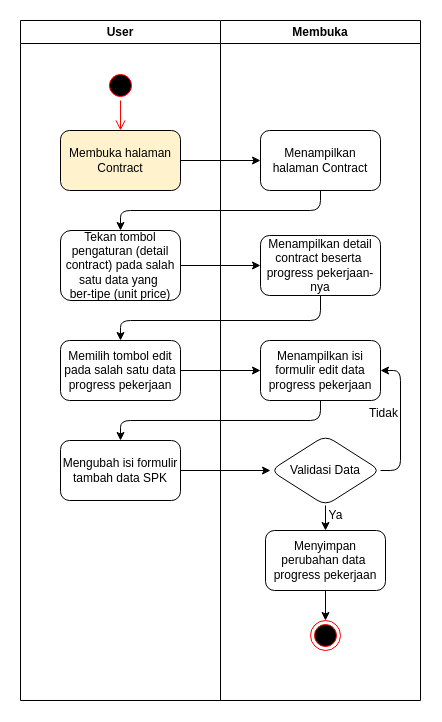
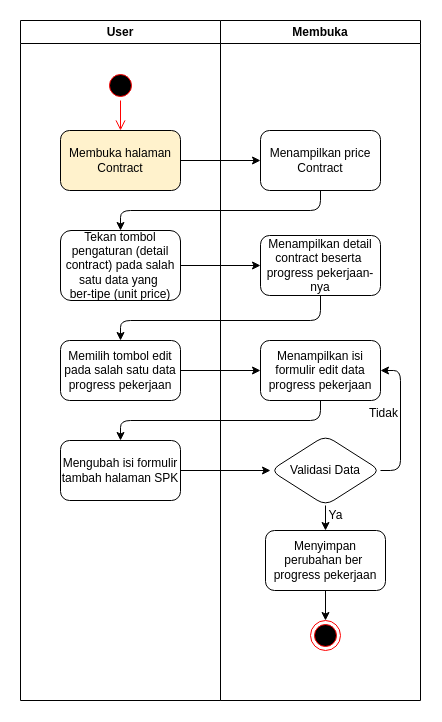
(321, 161) -> (321, 161)
(121, 471) -> (121, 471)
(326, 561) -> (326, 561)
